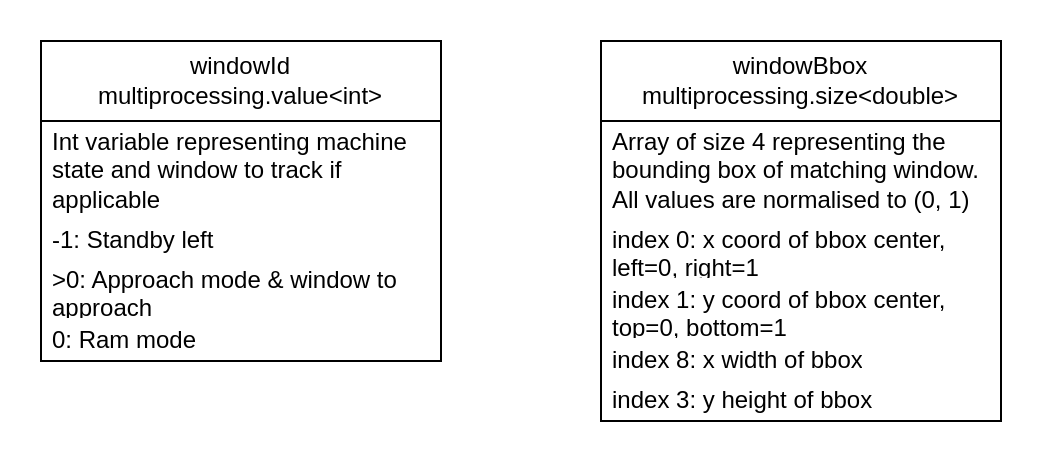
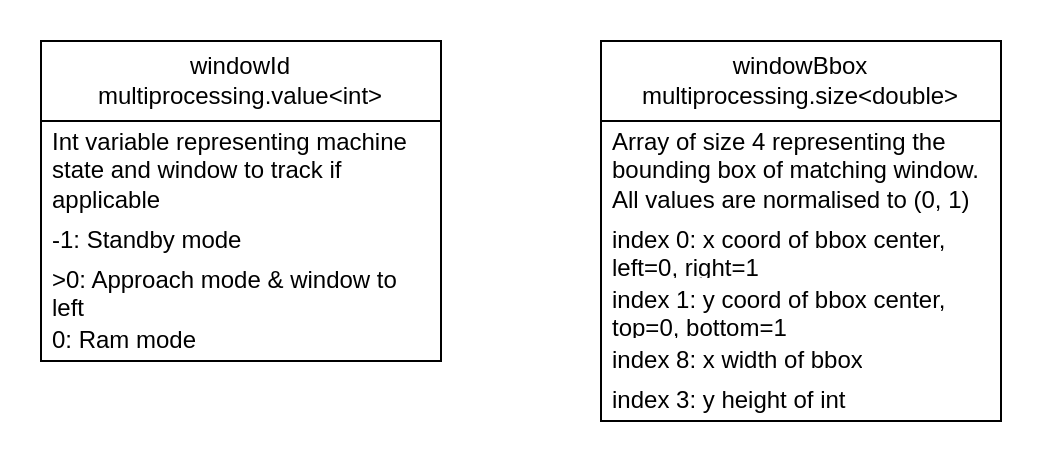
(148, 241) -> (151, 241)
(243, 291) -> (243, 291)
(756, 401) -> (746, 401)
